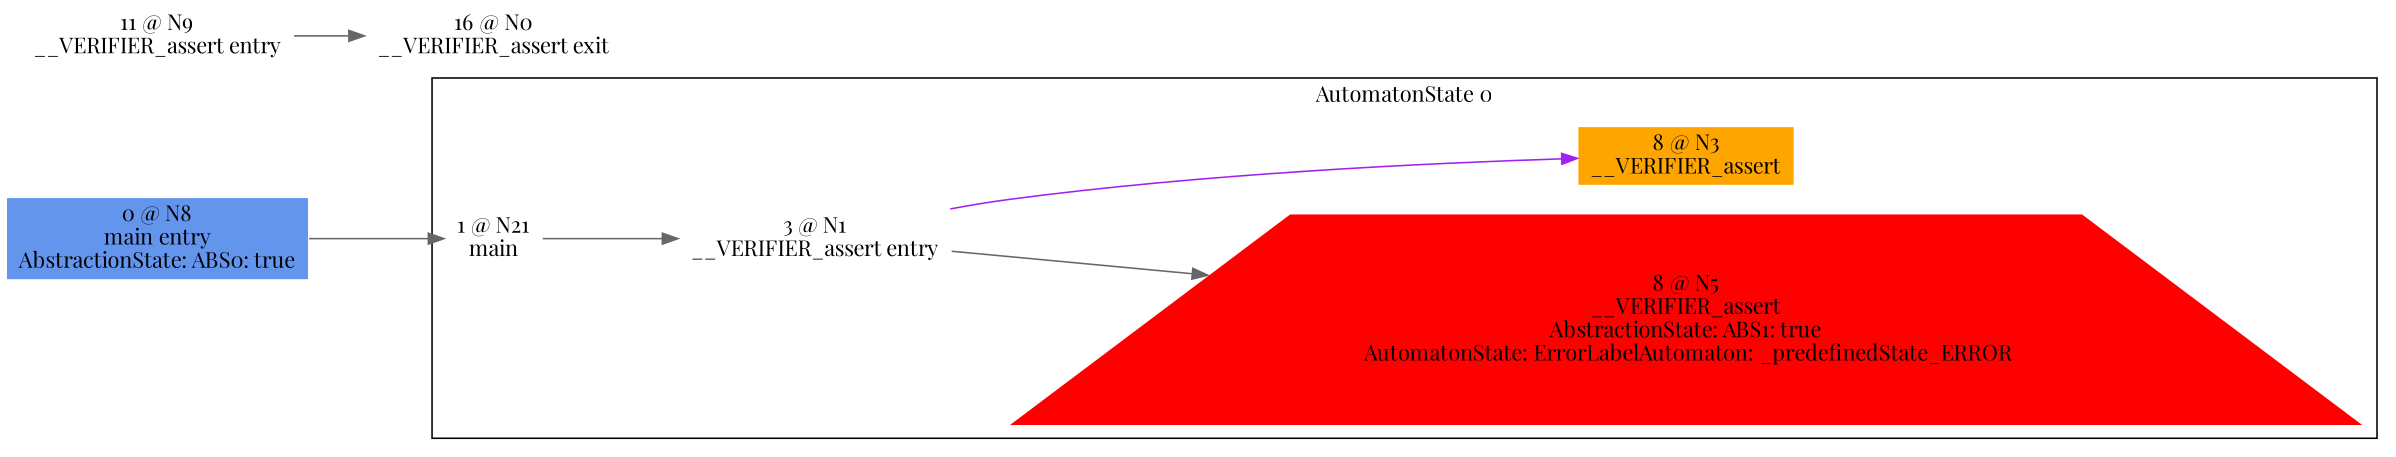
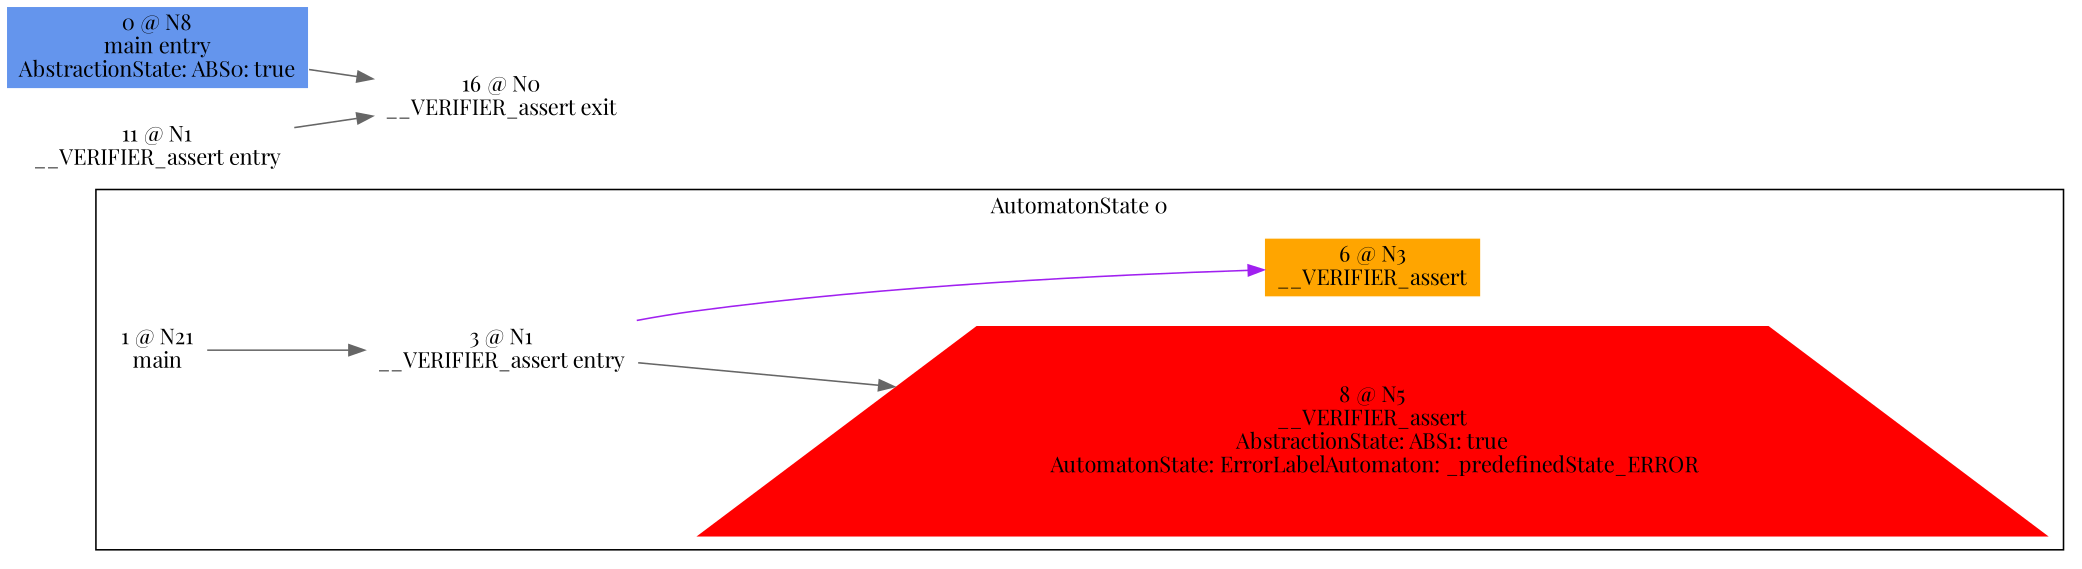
(158, 36) -> (158, 147)
(1686, 156) -> (1373, 267)
(369, 239) -> (333, 73)
